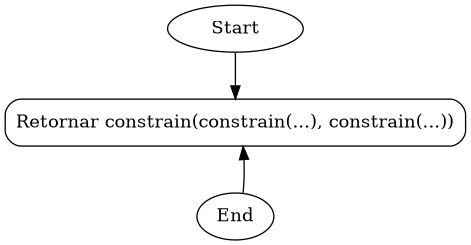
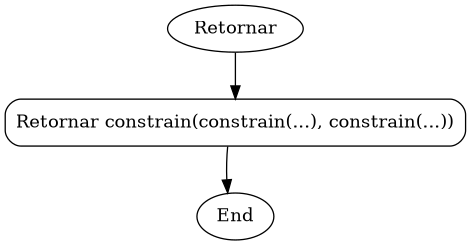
(235, 29) -> (235, 29)
(244, 176) -> (227, 163)
